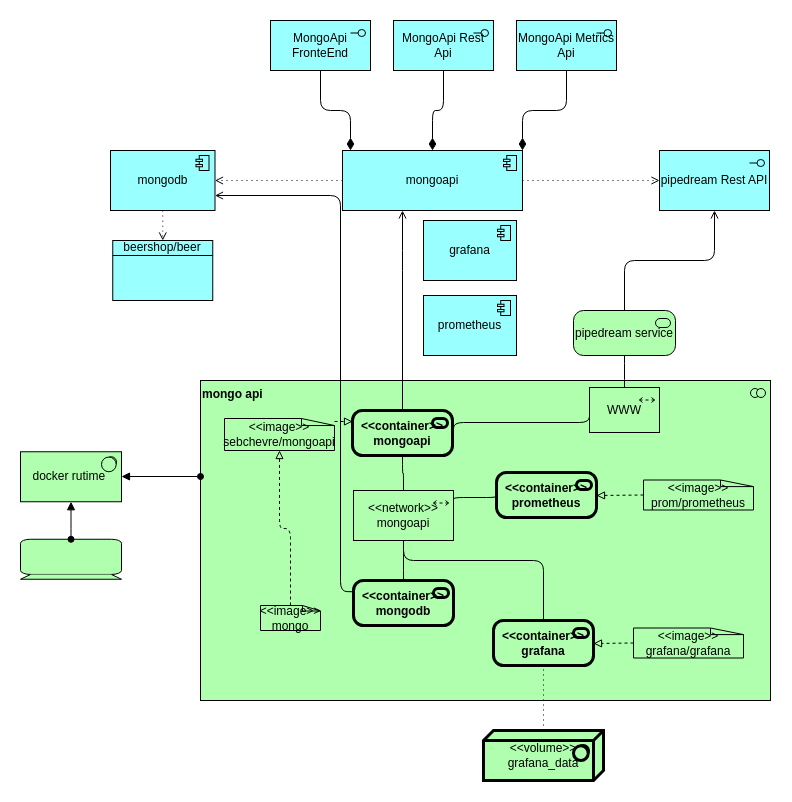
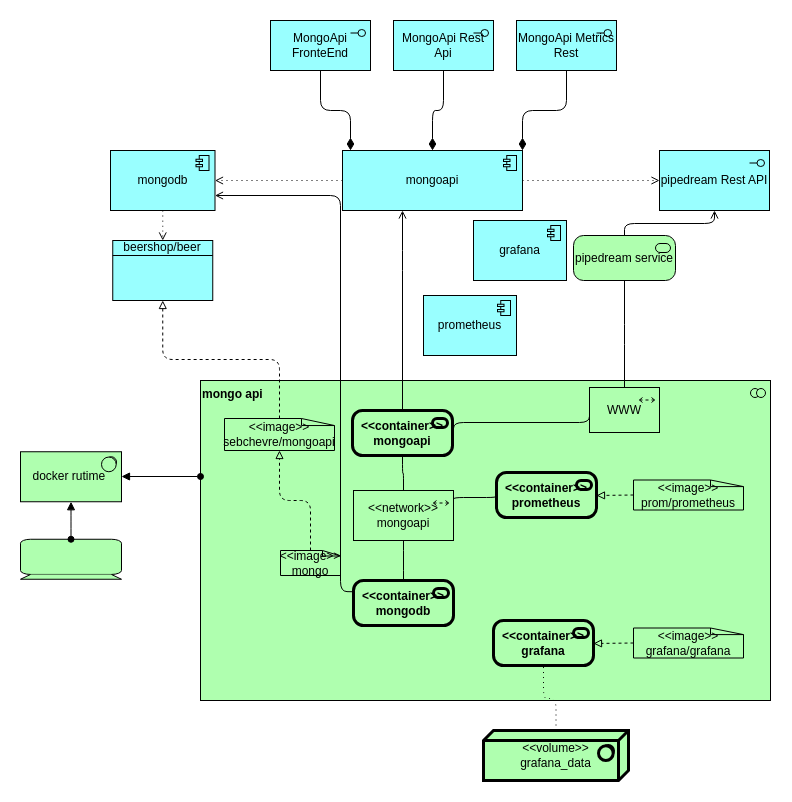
(567, 46) -> (567, 46)
(470, 251) -> (520, 251)
(625, 333) -> (625, 258)
(338, 422) -> (226, 360)
(699, 495) -> (689, 495)
(501, 561) -> none
(291, 618) -> (311, 563)
(544, 756) -> (556, 756)
